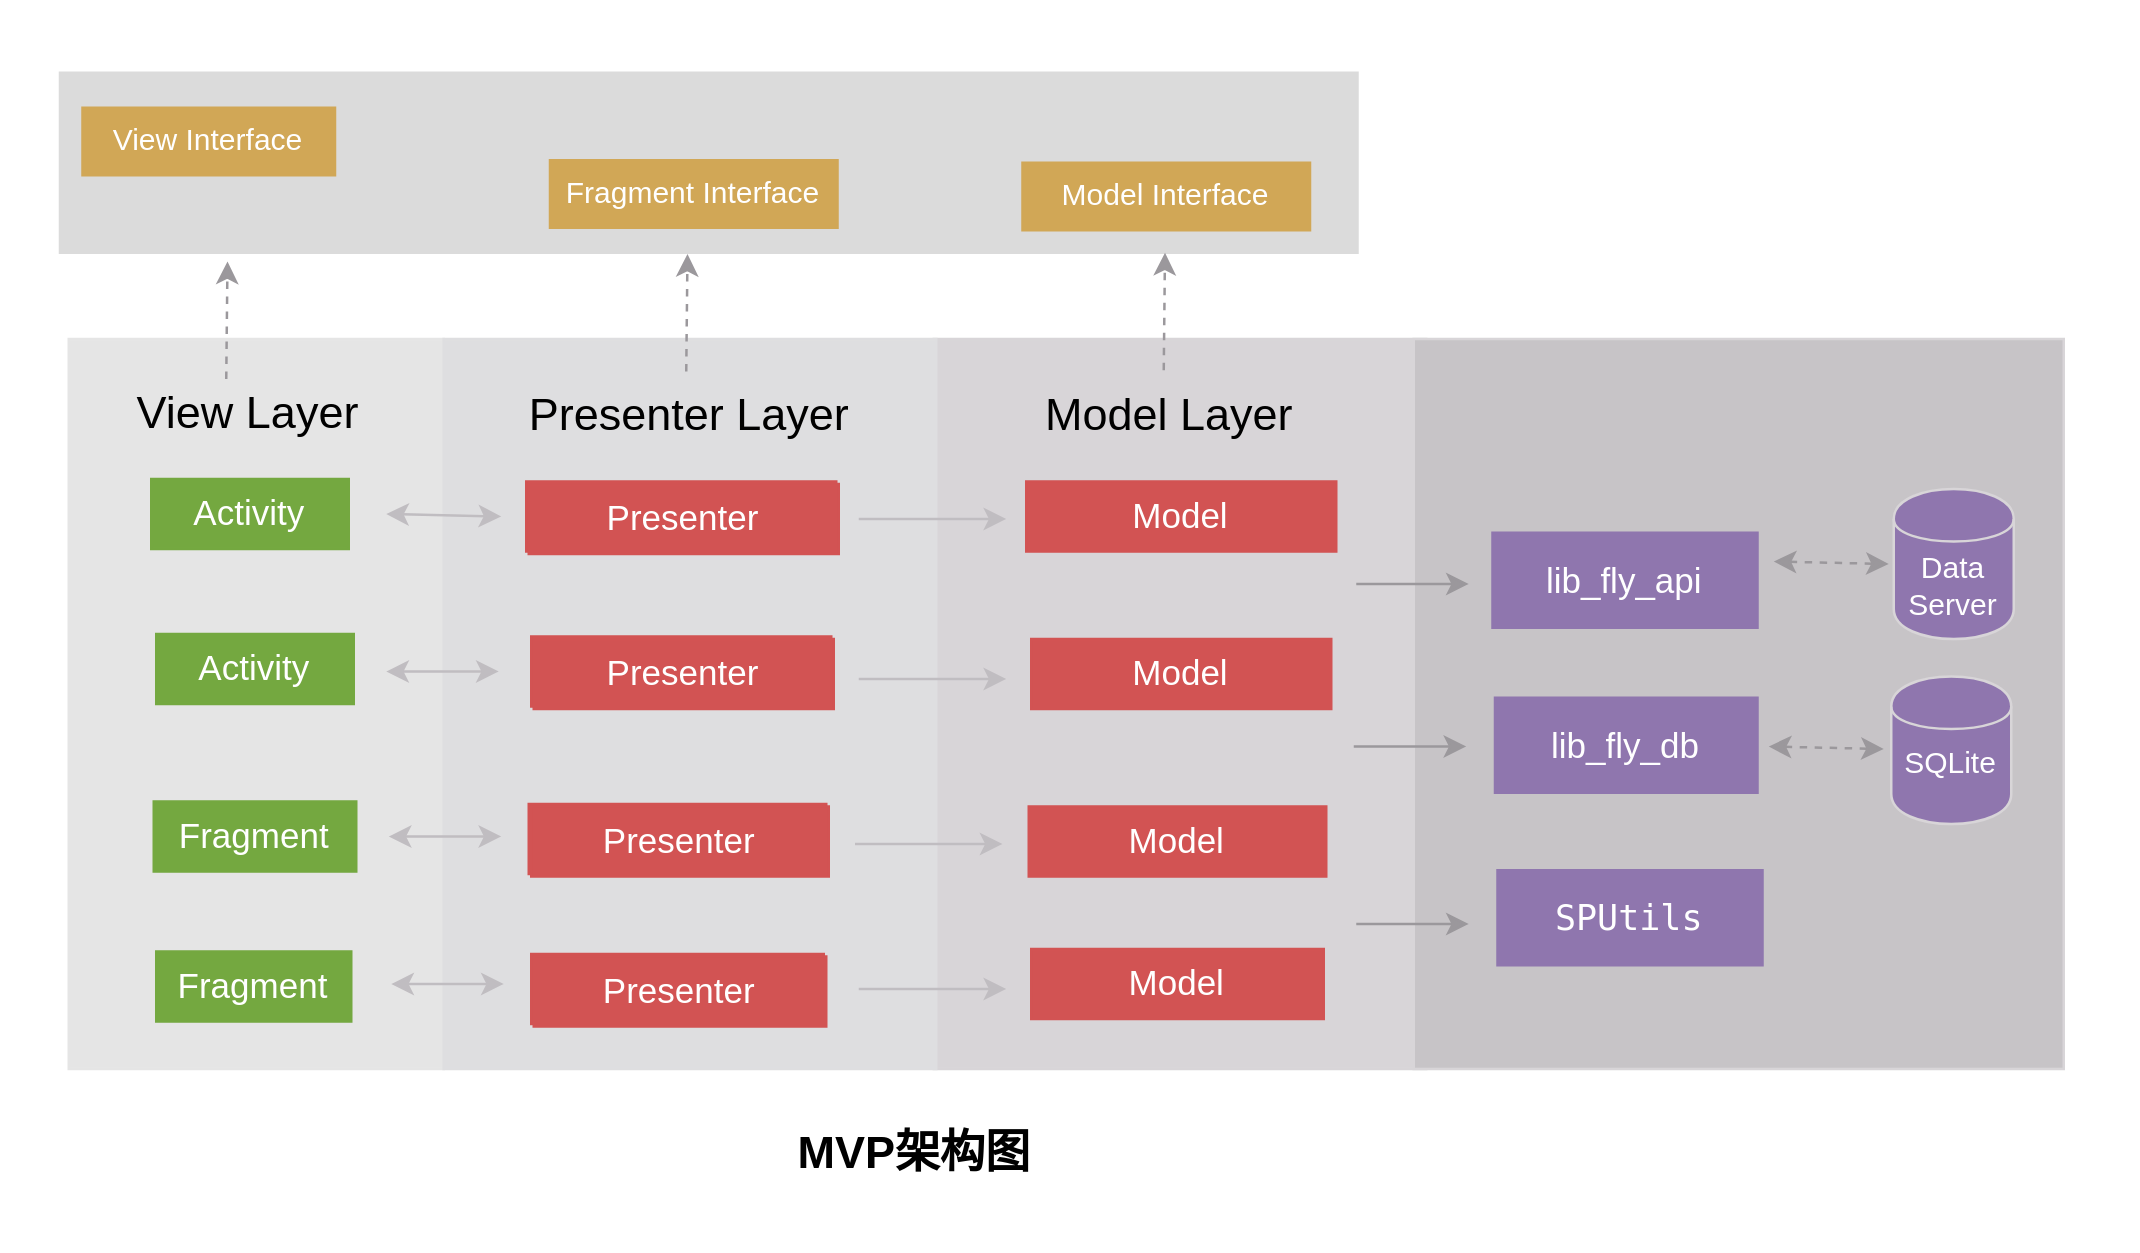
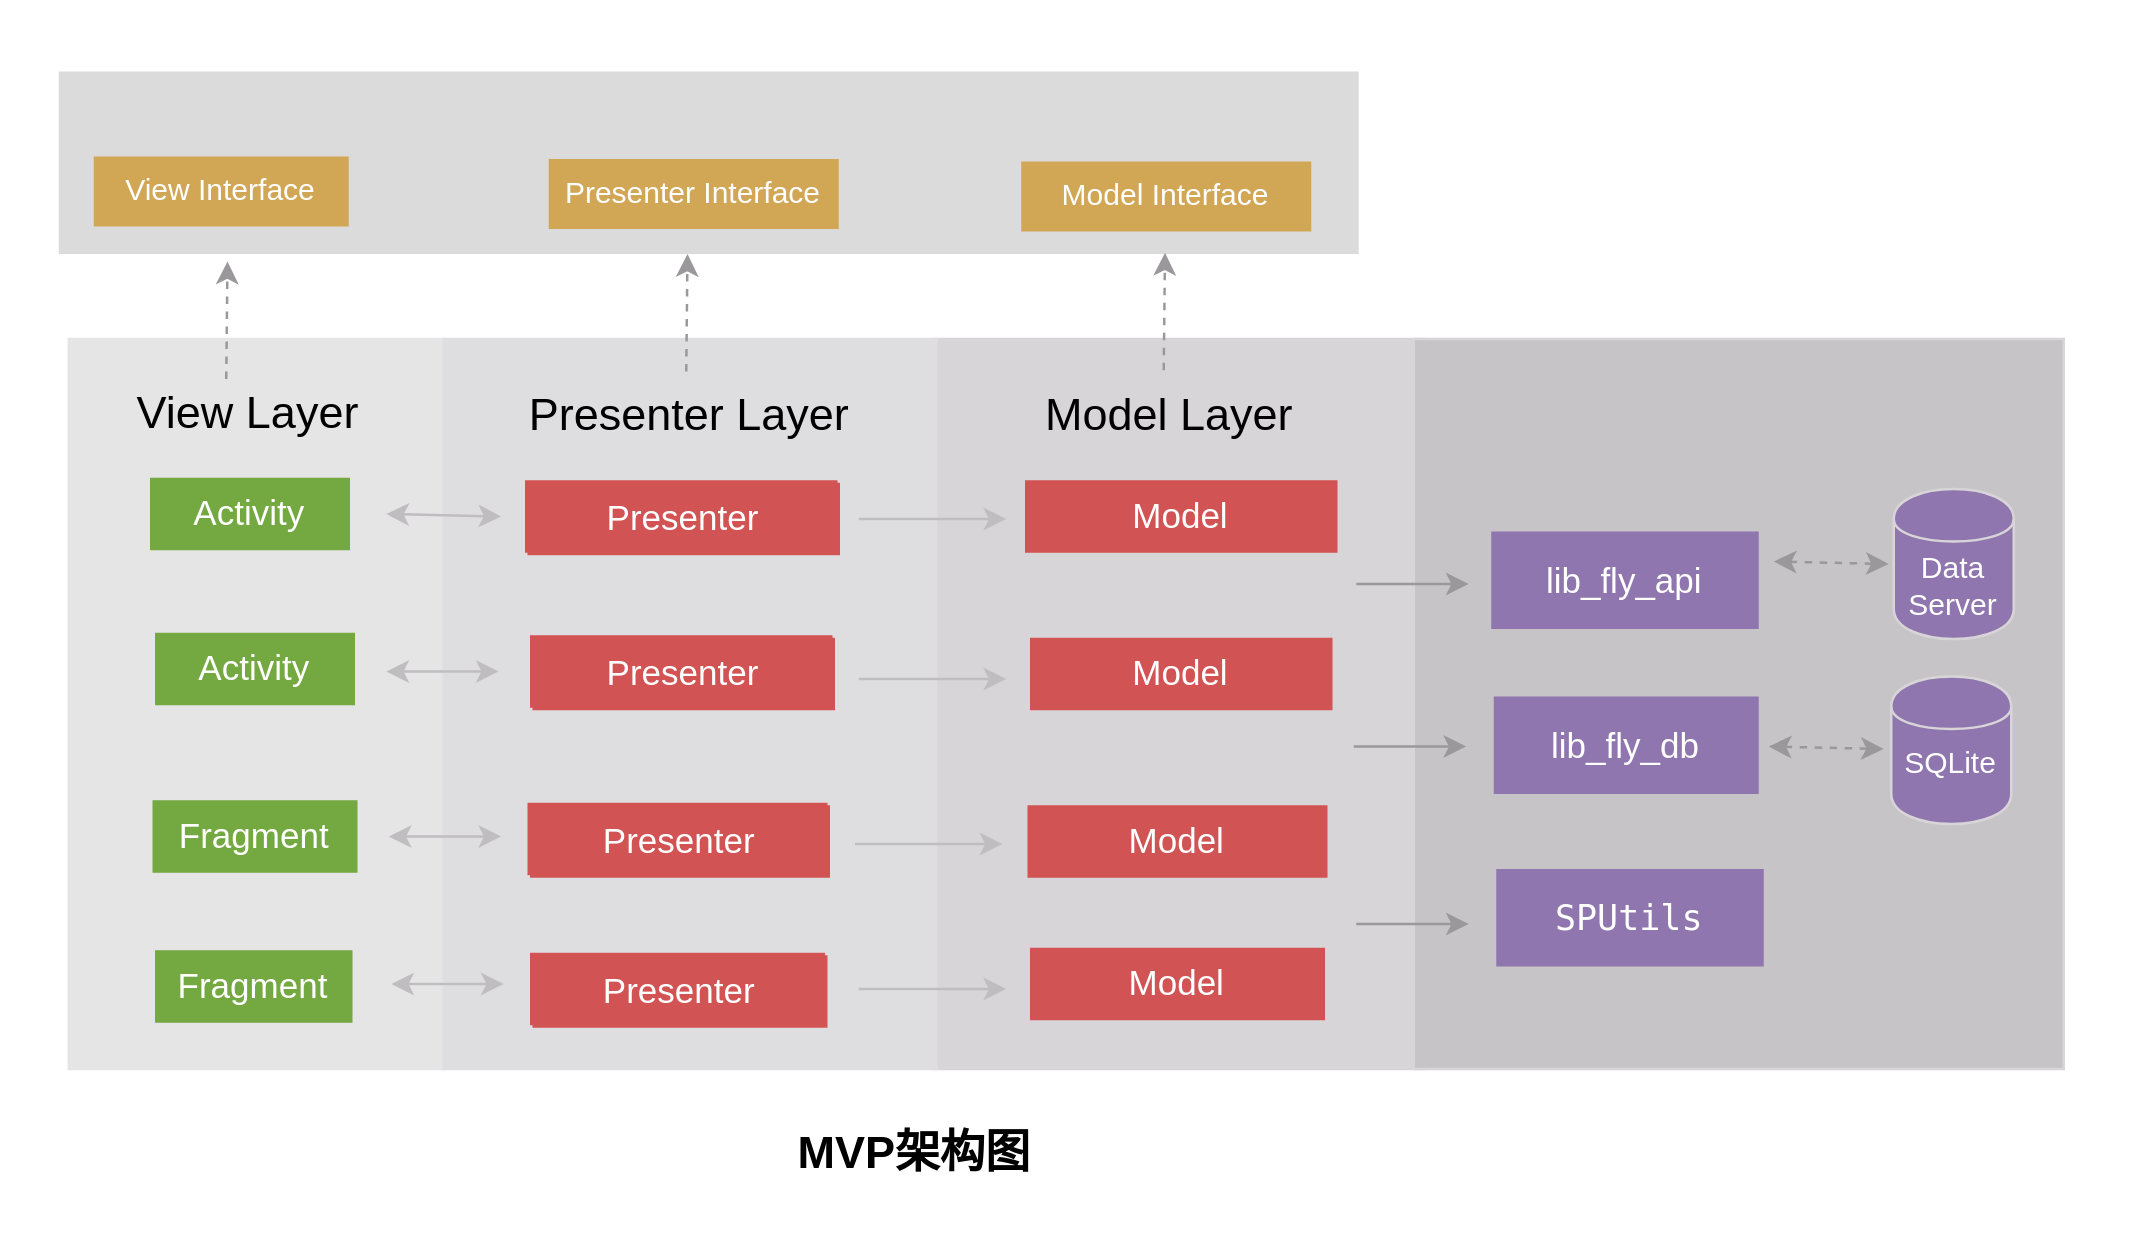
(209, 141) -> (221, 191)
(694, 194) -> (694, 194)
